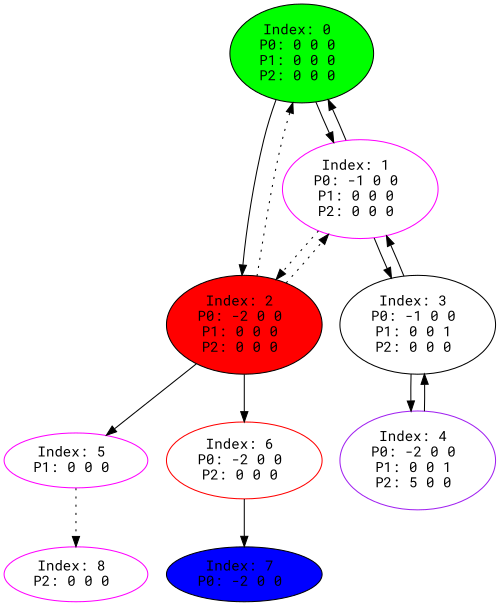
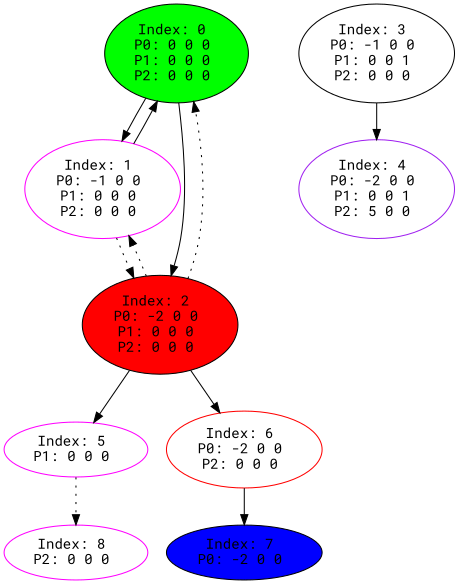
(381, 253) -> none
(398, 261) -> none
(425, 398) -> none
